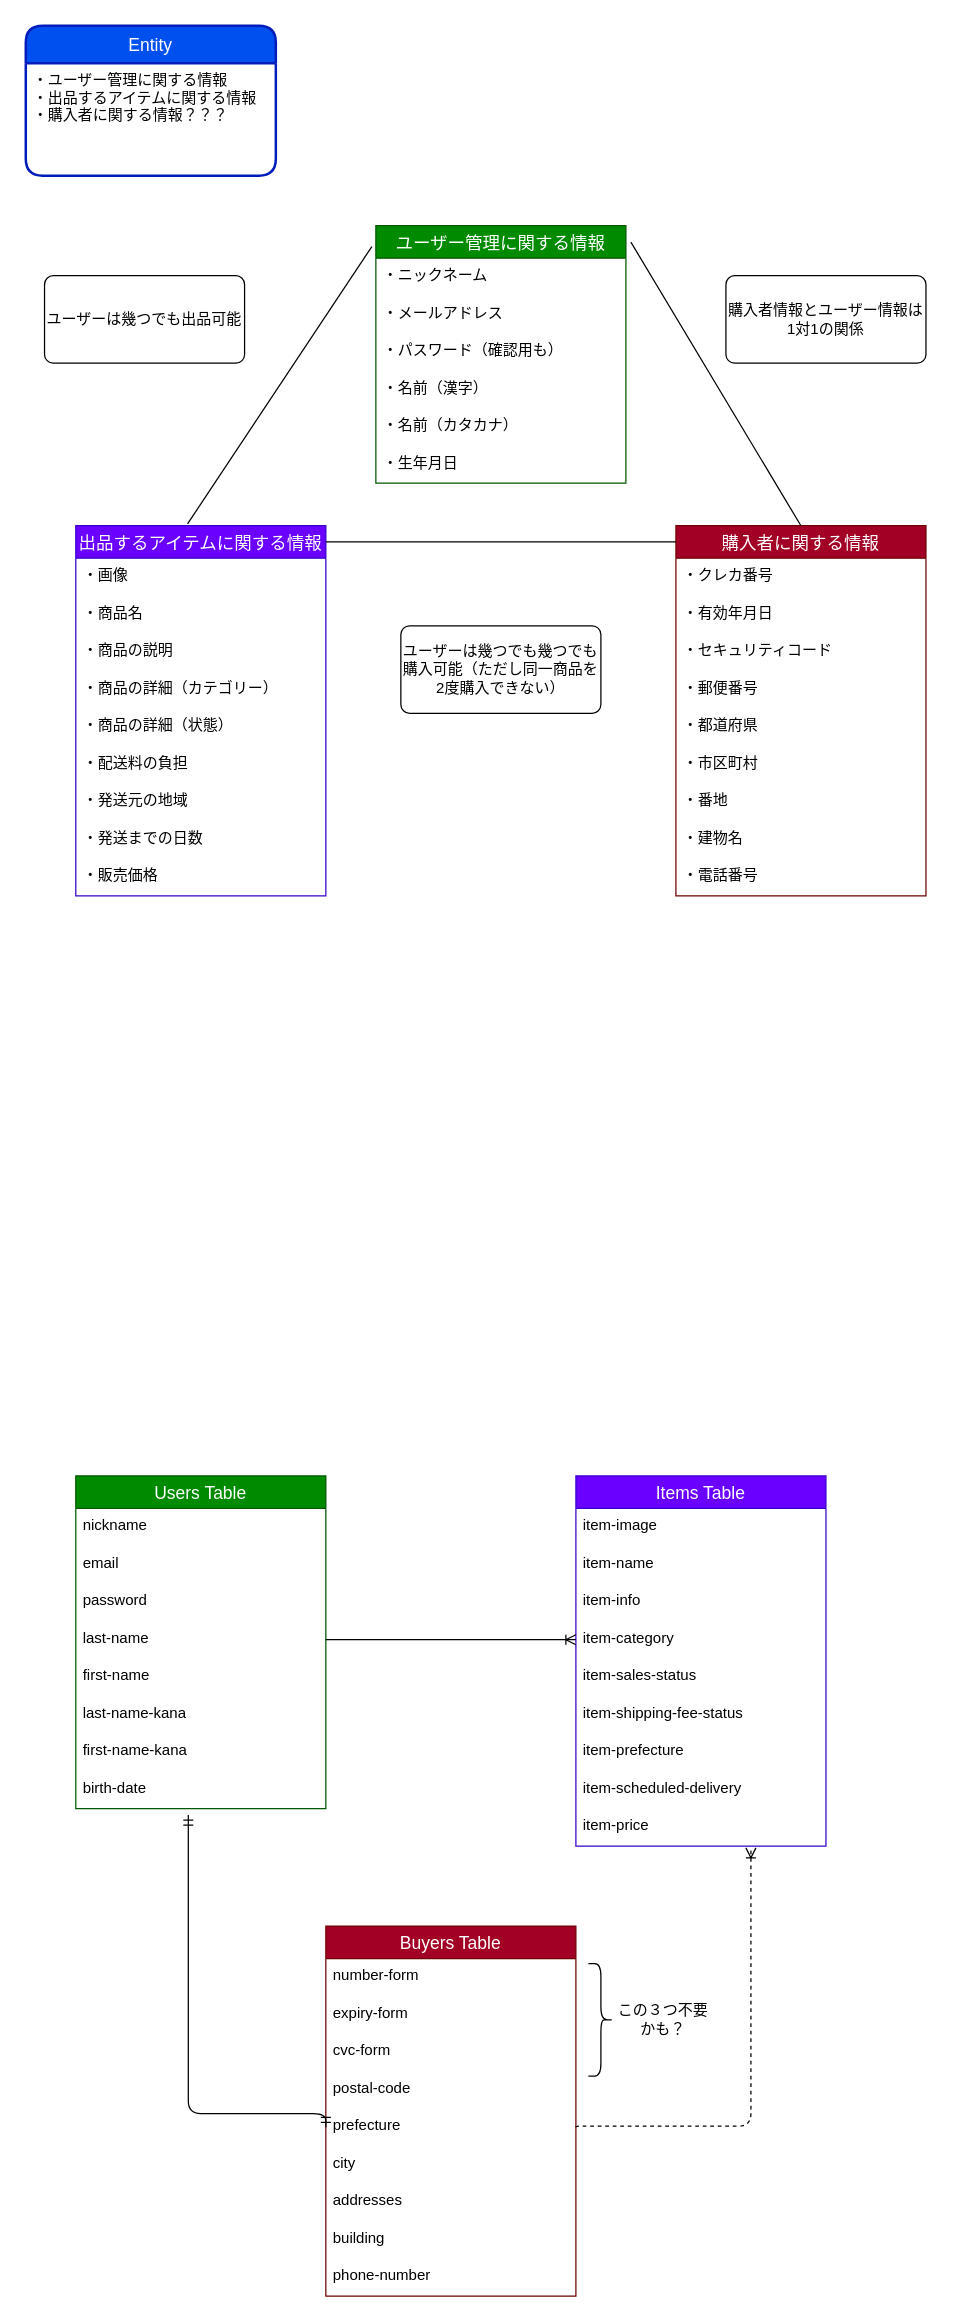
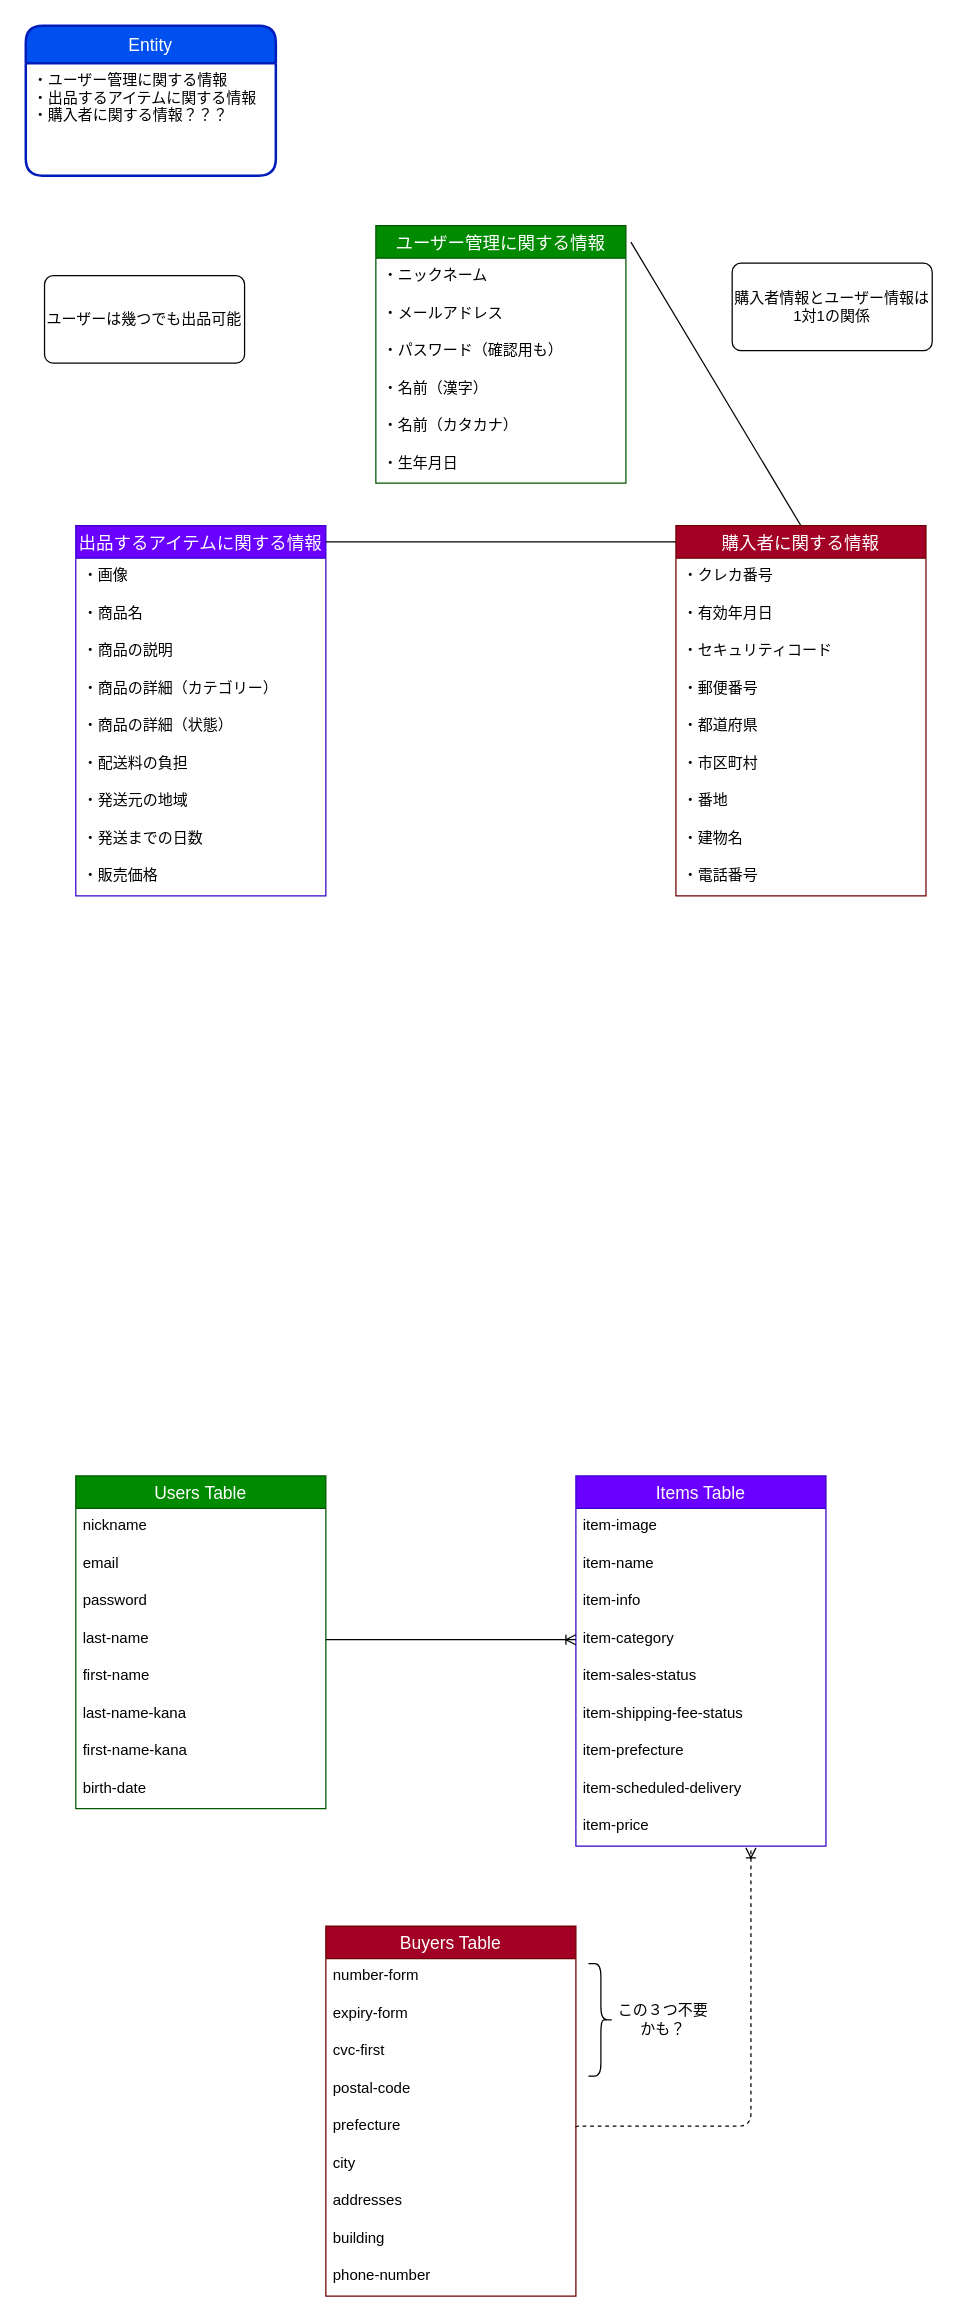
(826, 319) -> (832, 307)
(280, 385) -> none
(501, 669) -> none
(188, 2024) -> none
(366, 2050) -> (368, 2050)
